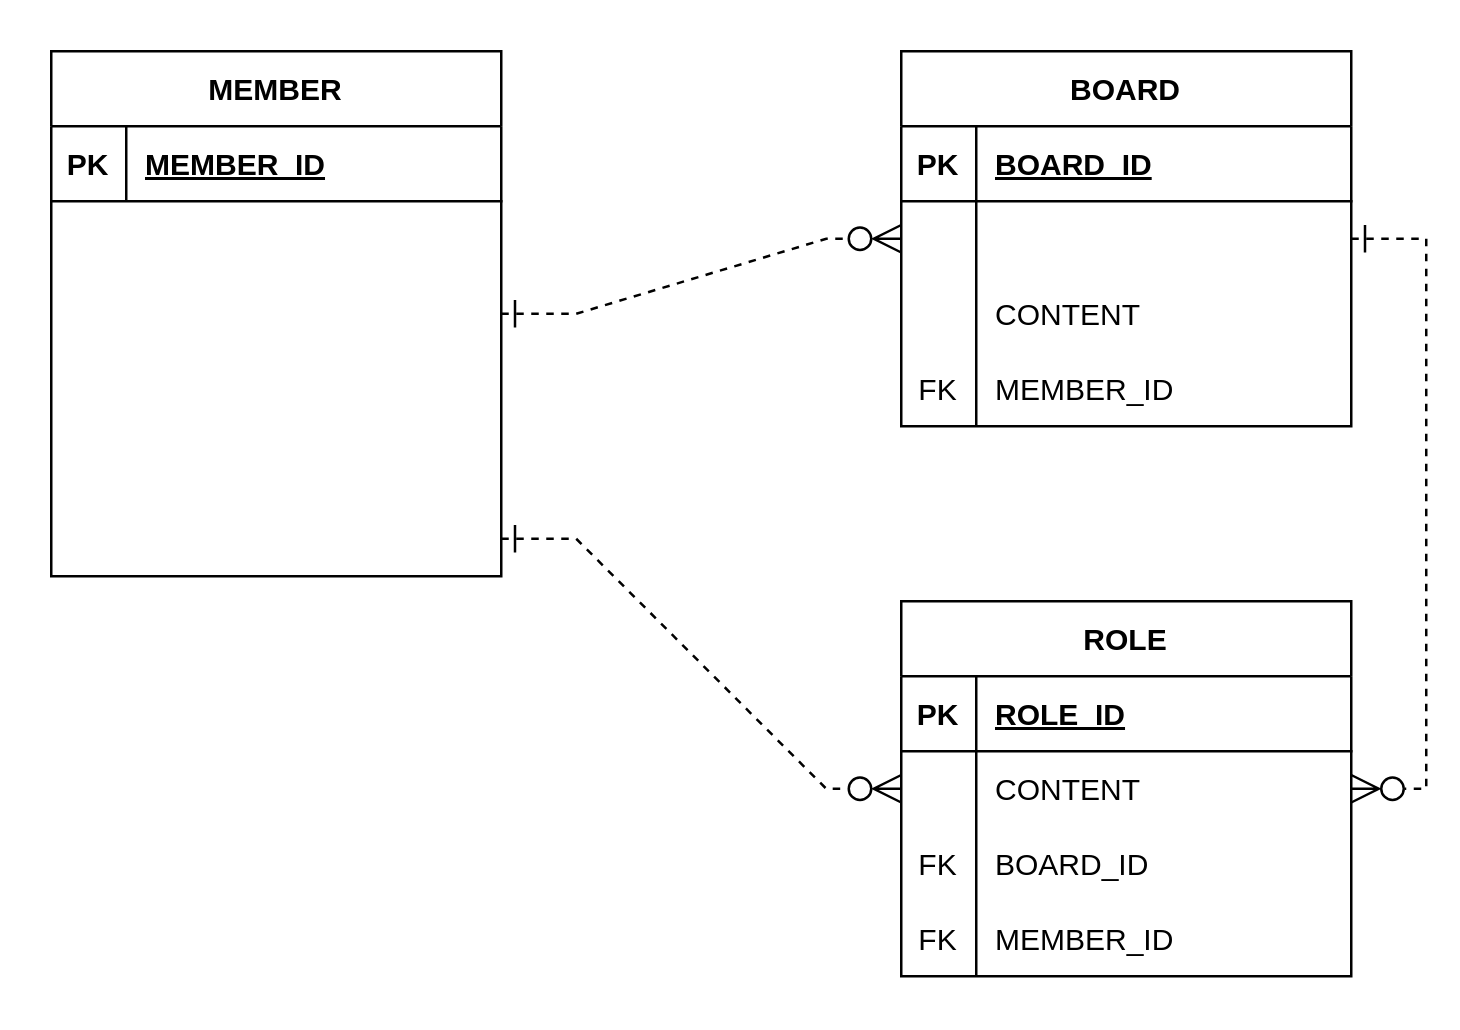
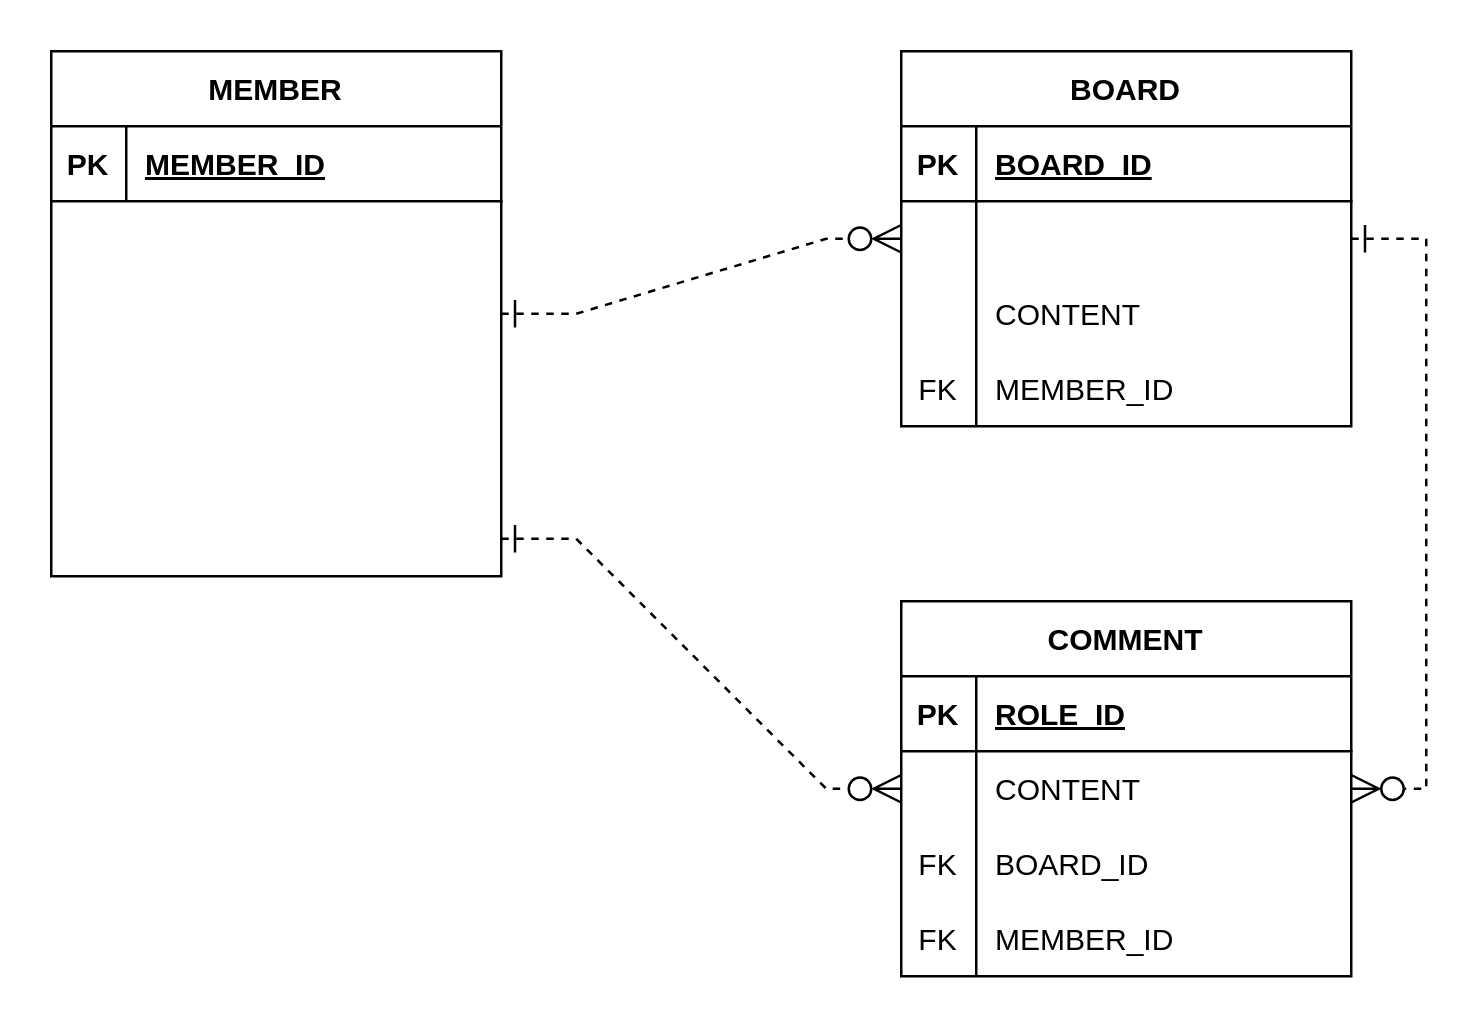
(1125, 640) -> (1125, 640)
